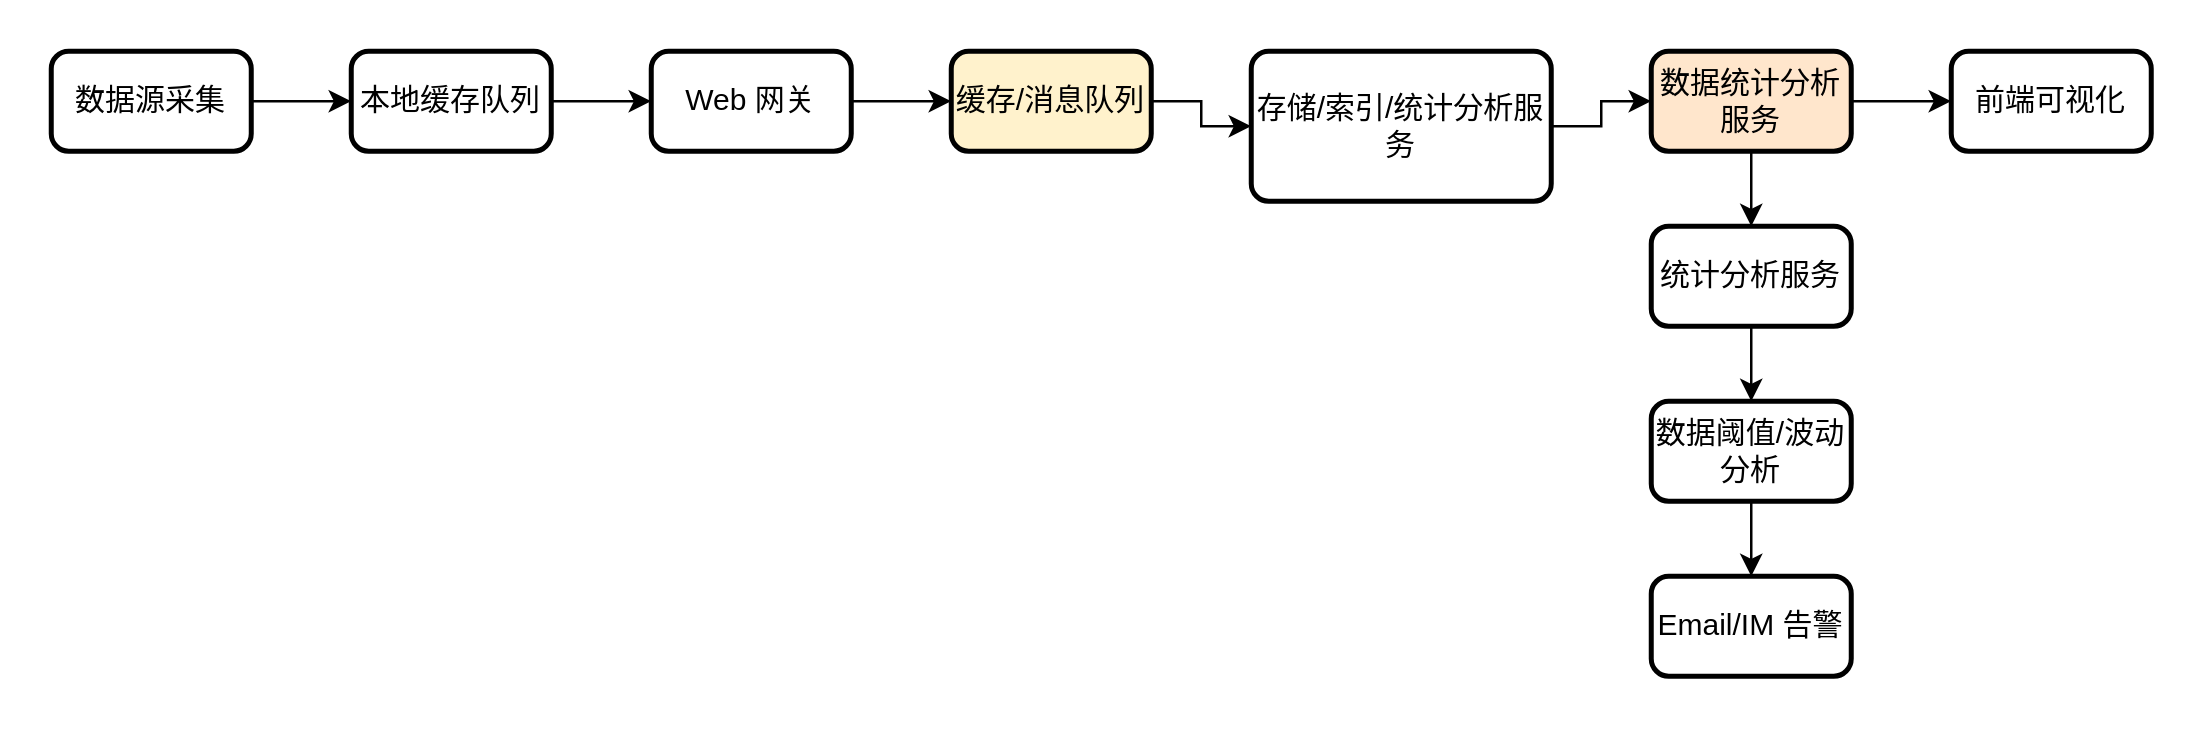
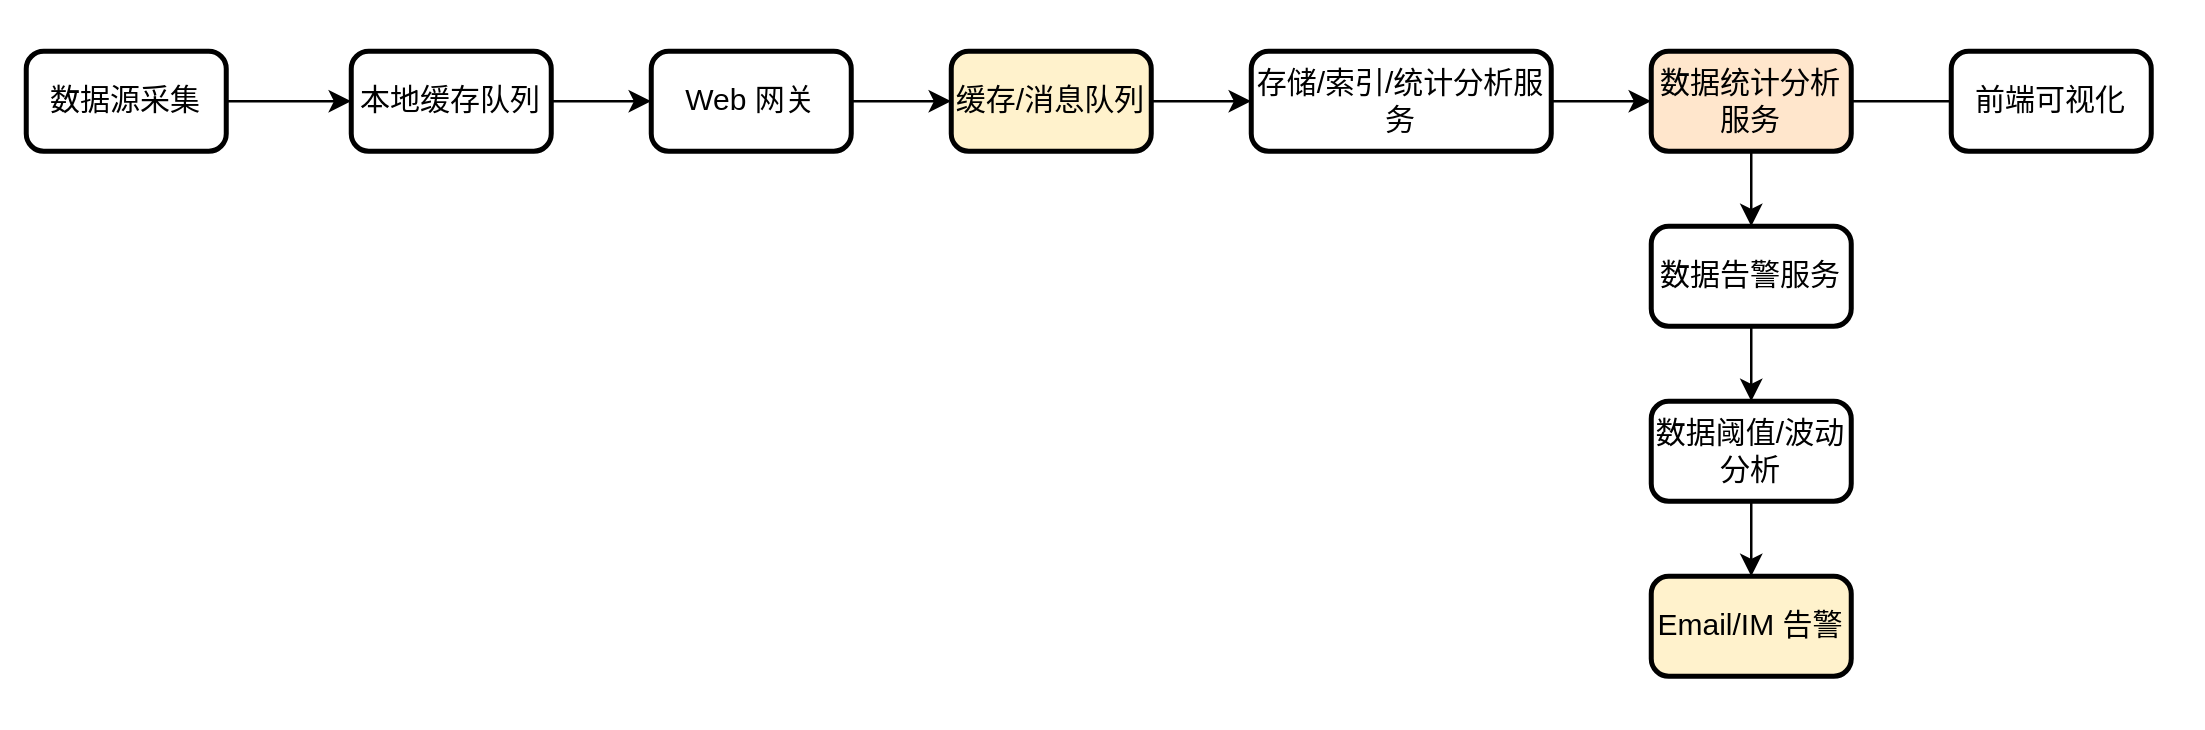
(151, 101) -> (126, 101)
(1933, 101) -> (1940, 101)
(1401, 126) -> (1401, 101)
(1751, 276) -> (1751, 276)
(1751, 626) -> (1751, 626)
